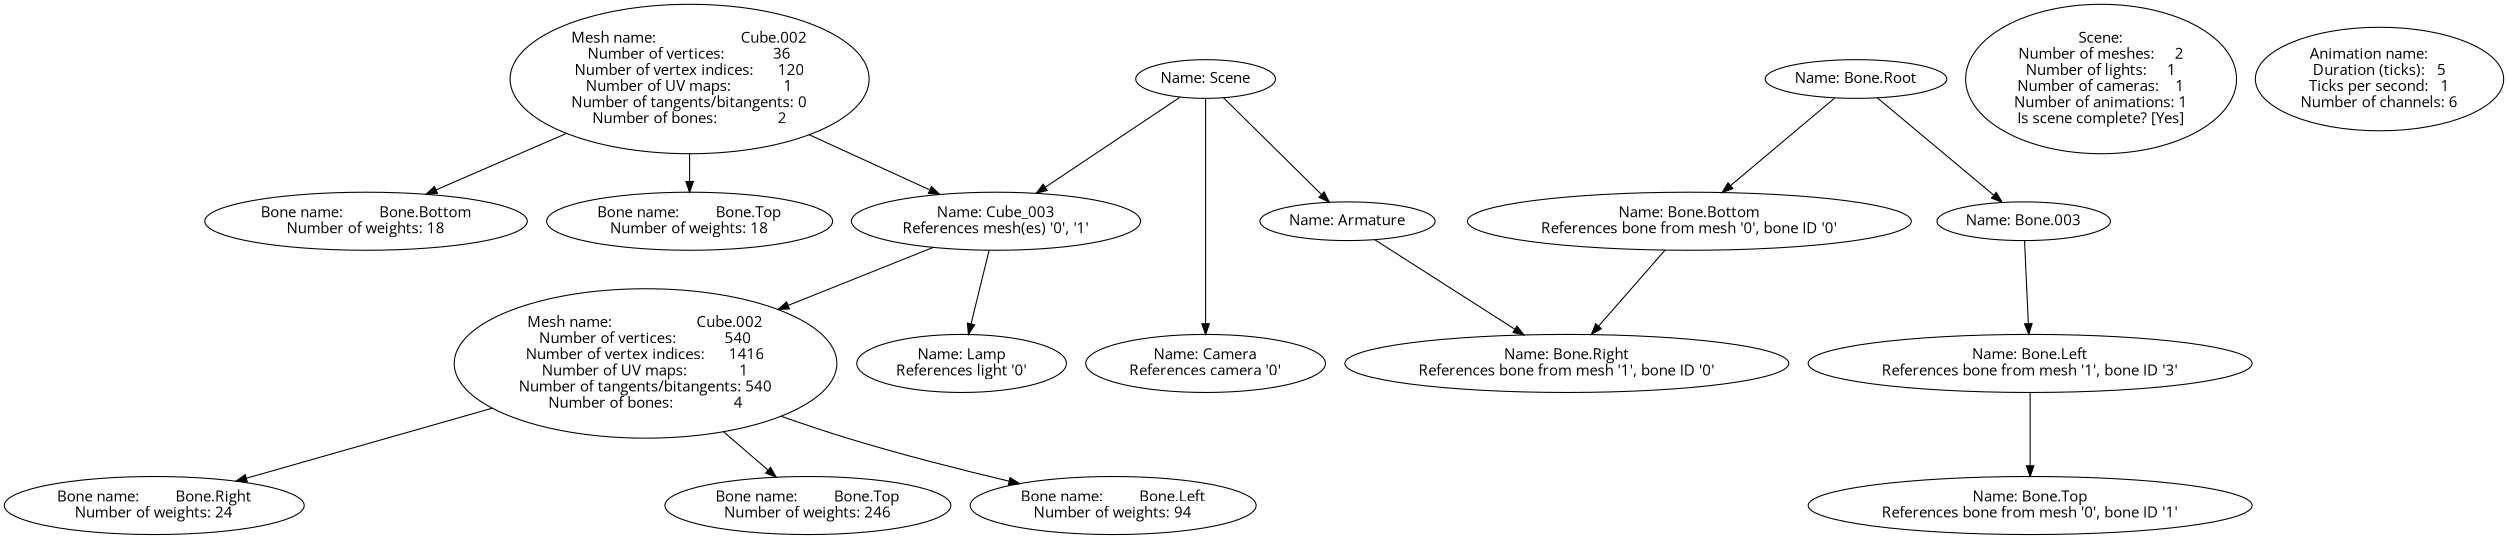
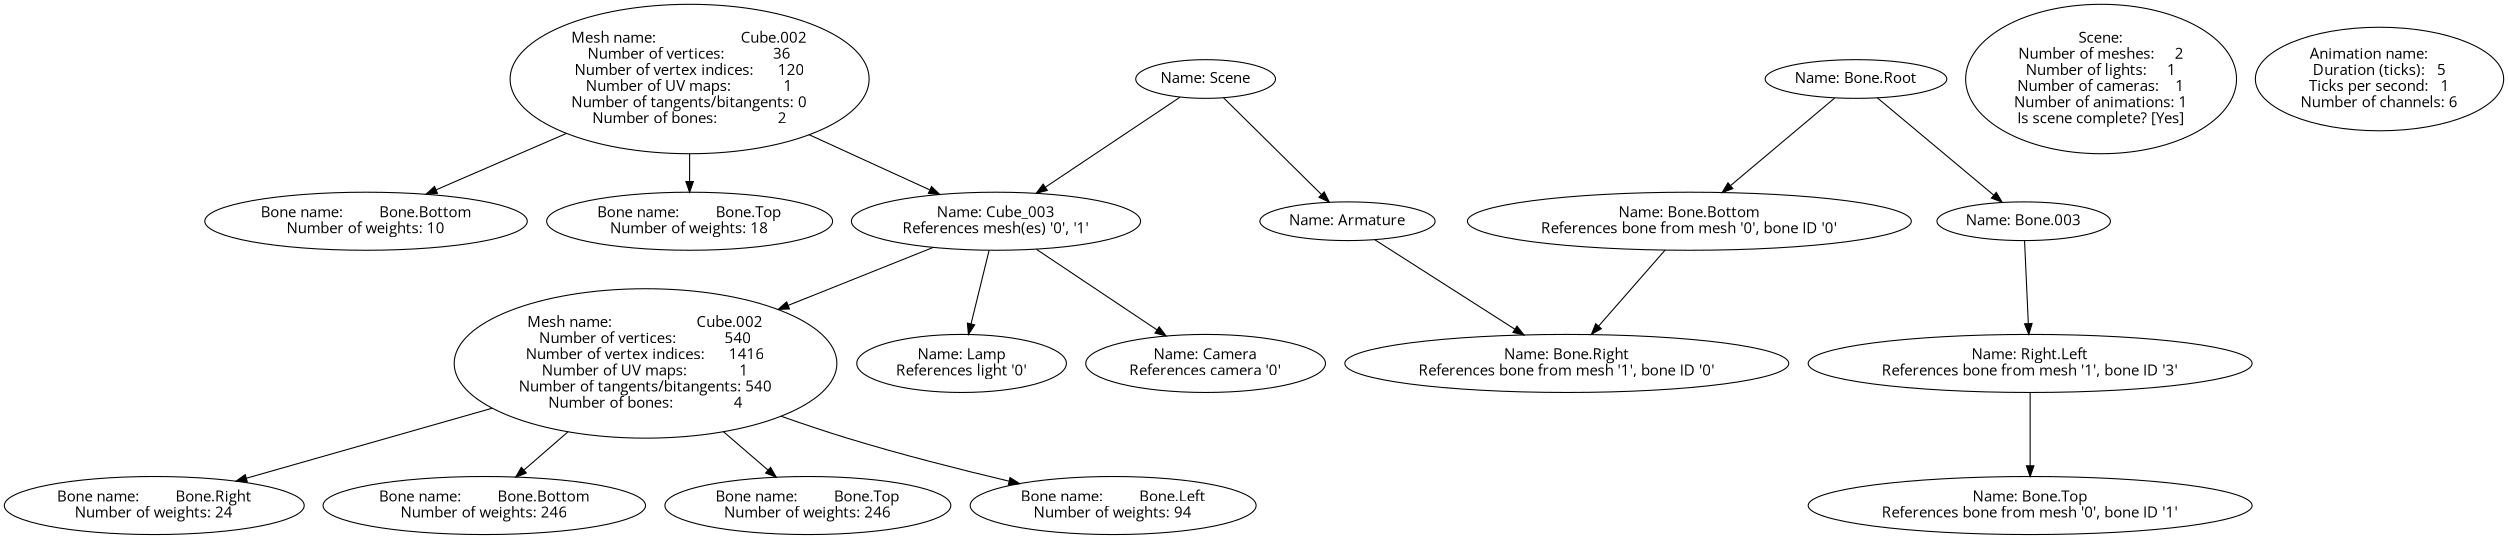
(1206, 211) -> (1097, 290)
(366, 221) -> (366, 221)
(2030, 363) -> (2030, 363)
none -> (484, 506)
